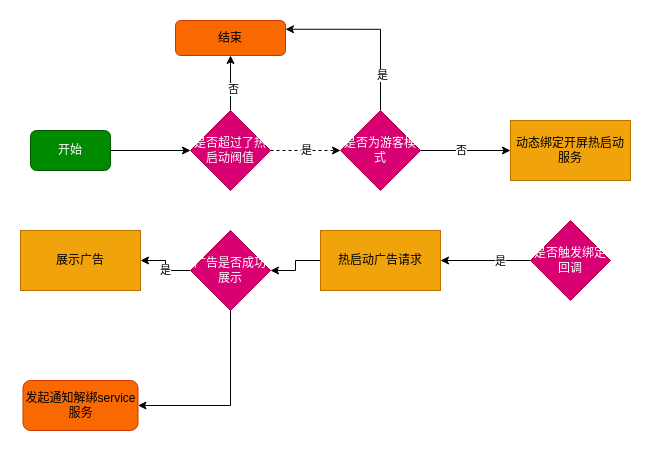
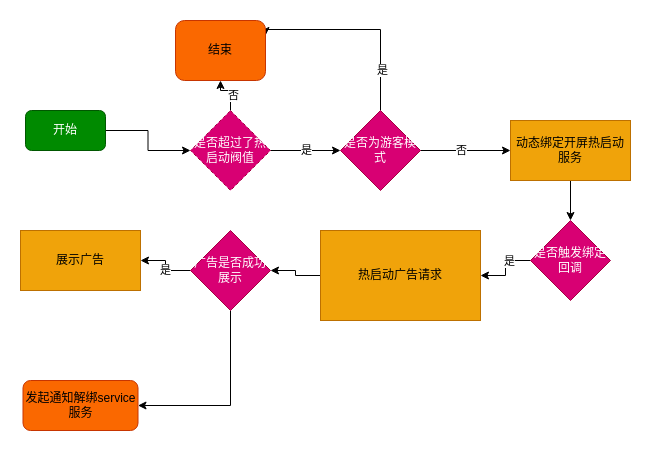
(231, 38) -> (221, 51)
(71, 151) -> (66, 131)
(231, 151) -> (231, 151)
(287, 151) -> (287, 151)
none -> (571, 197)
(381, 261) -> (401, 276)
